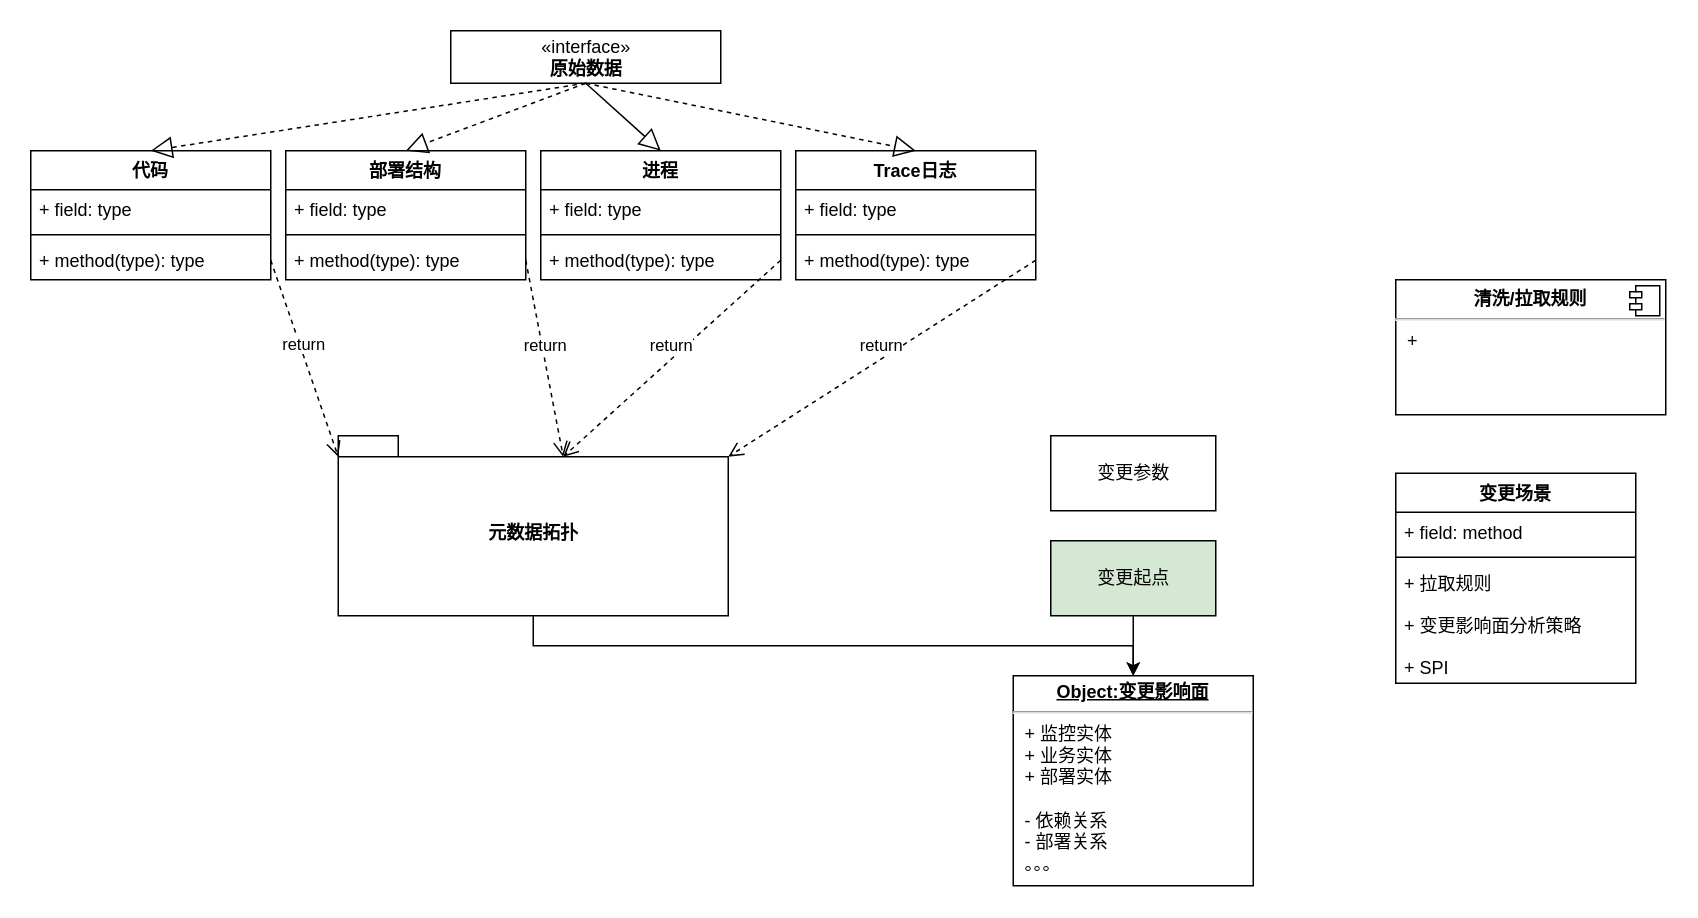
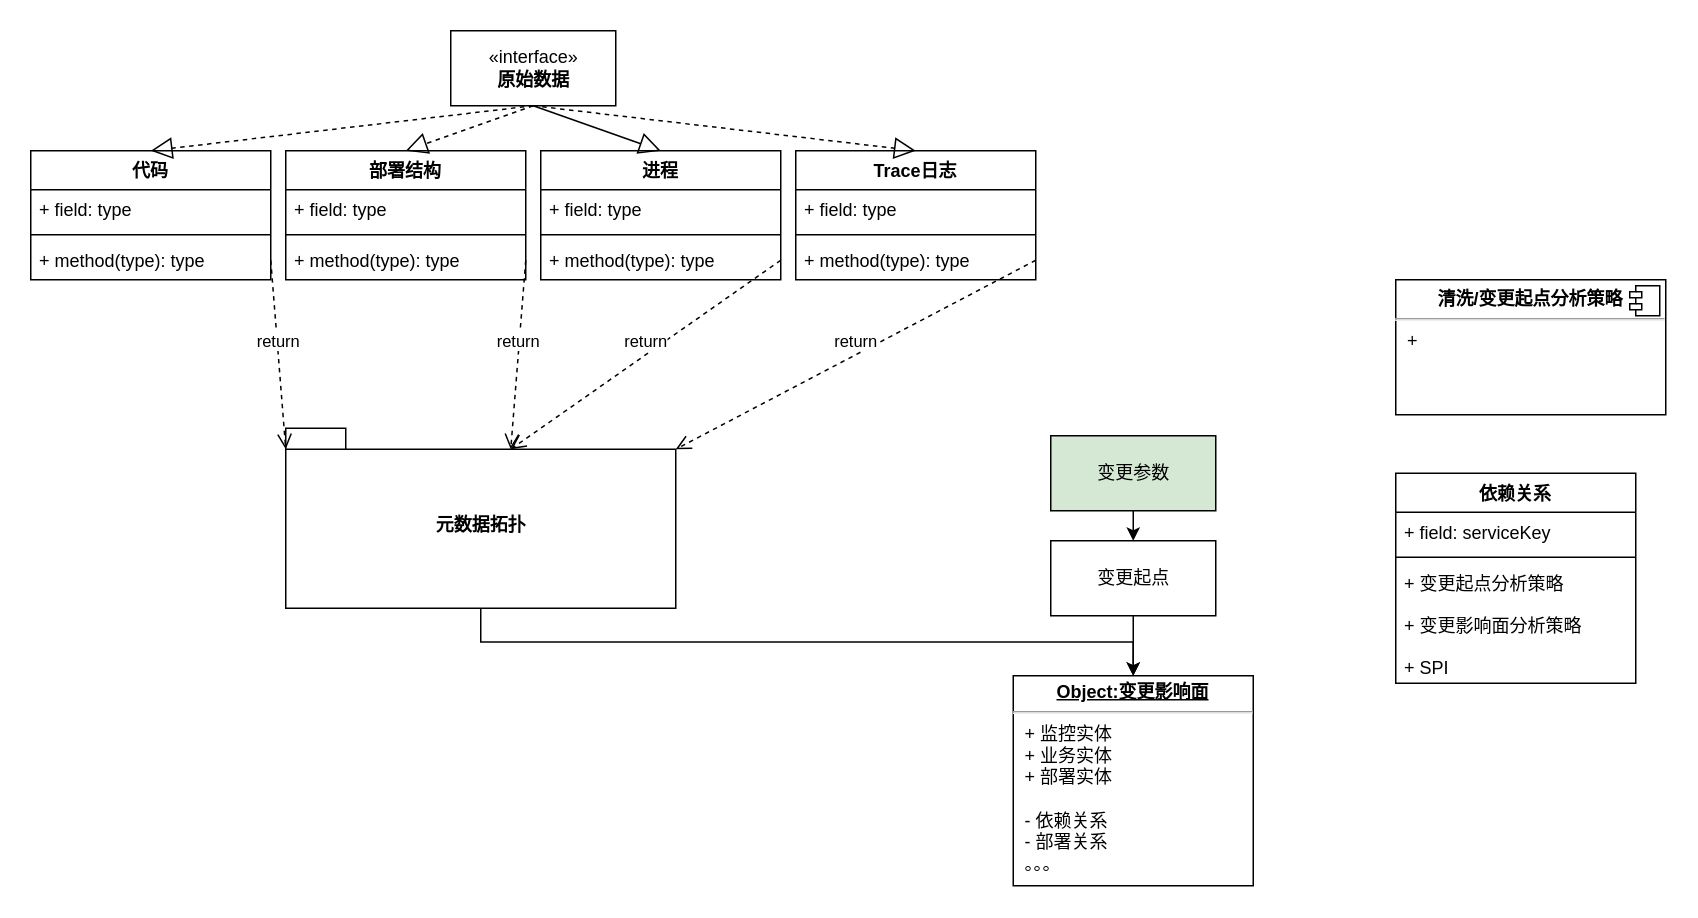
(586, 57) -> (533, 68)
(1455, 280) -> (1491, 280)
(1133, 473) -> (1133, 473)
(1515, 494) -> (1515, 494)
none -> (1133, 521)
(533, 526) -> (481, 518)
(1468, 533) -> (1486, 533)
(1133, 578) -> (1133, 578)
(1448, 584) -> (1484, 584)
